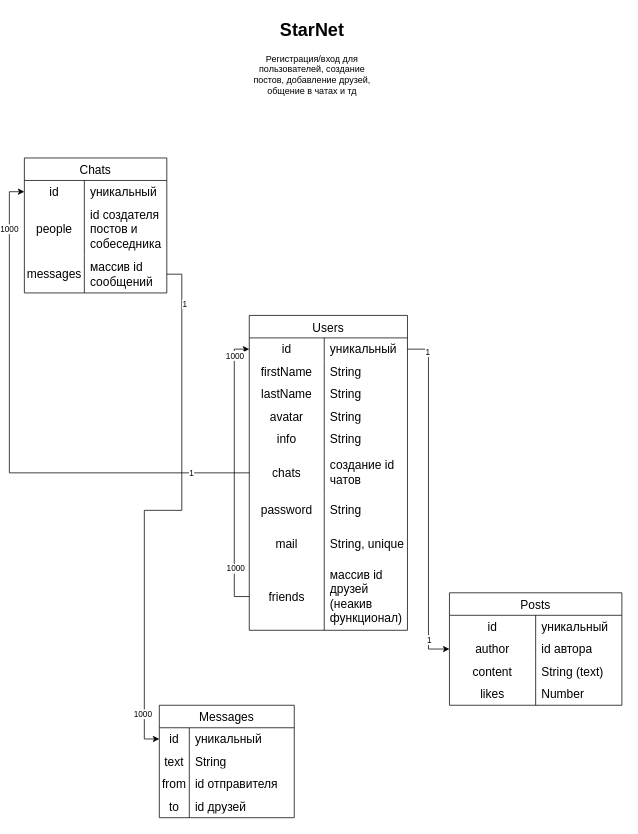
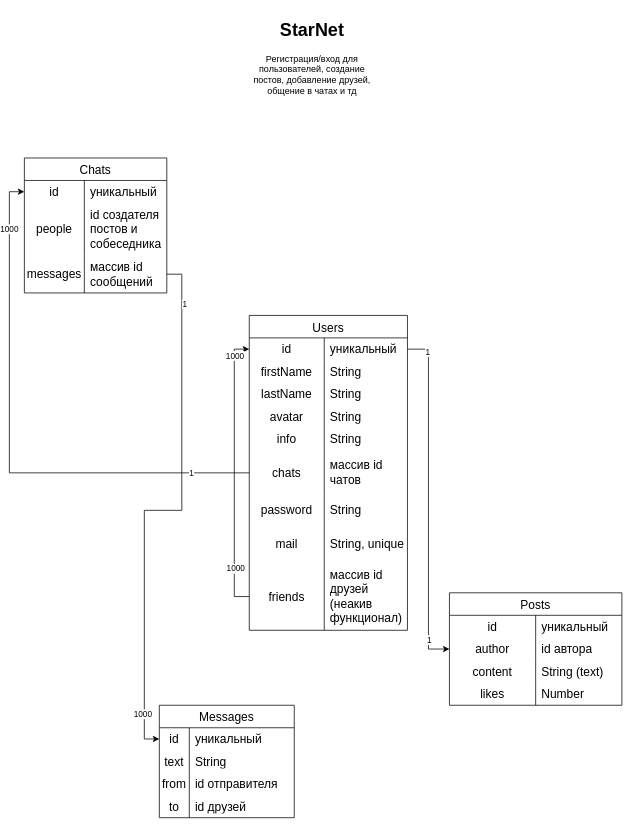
(369, 473) -> (369, 473)
